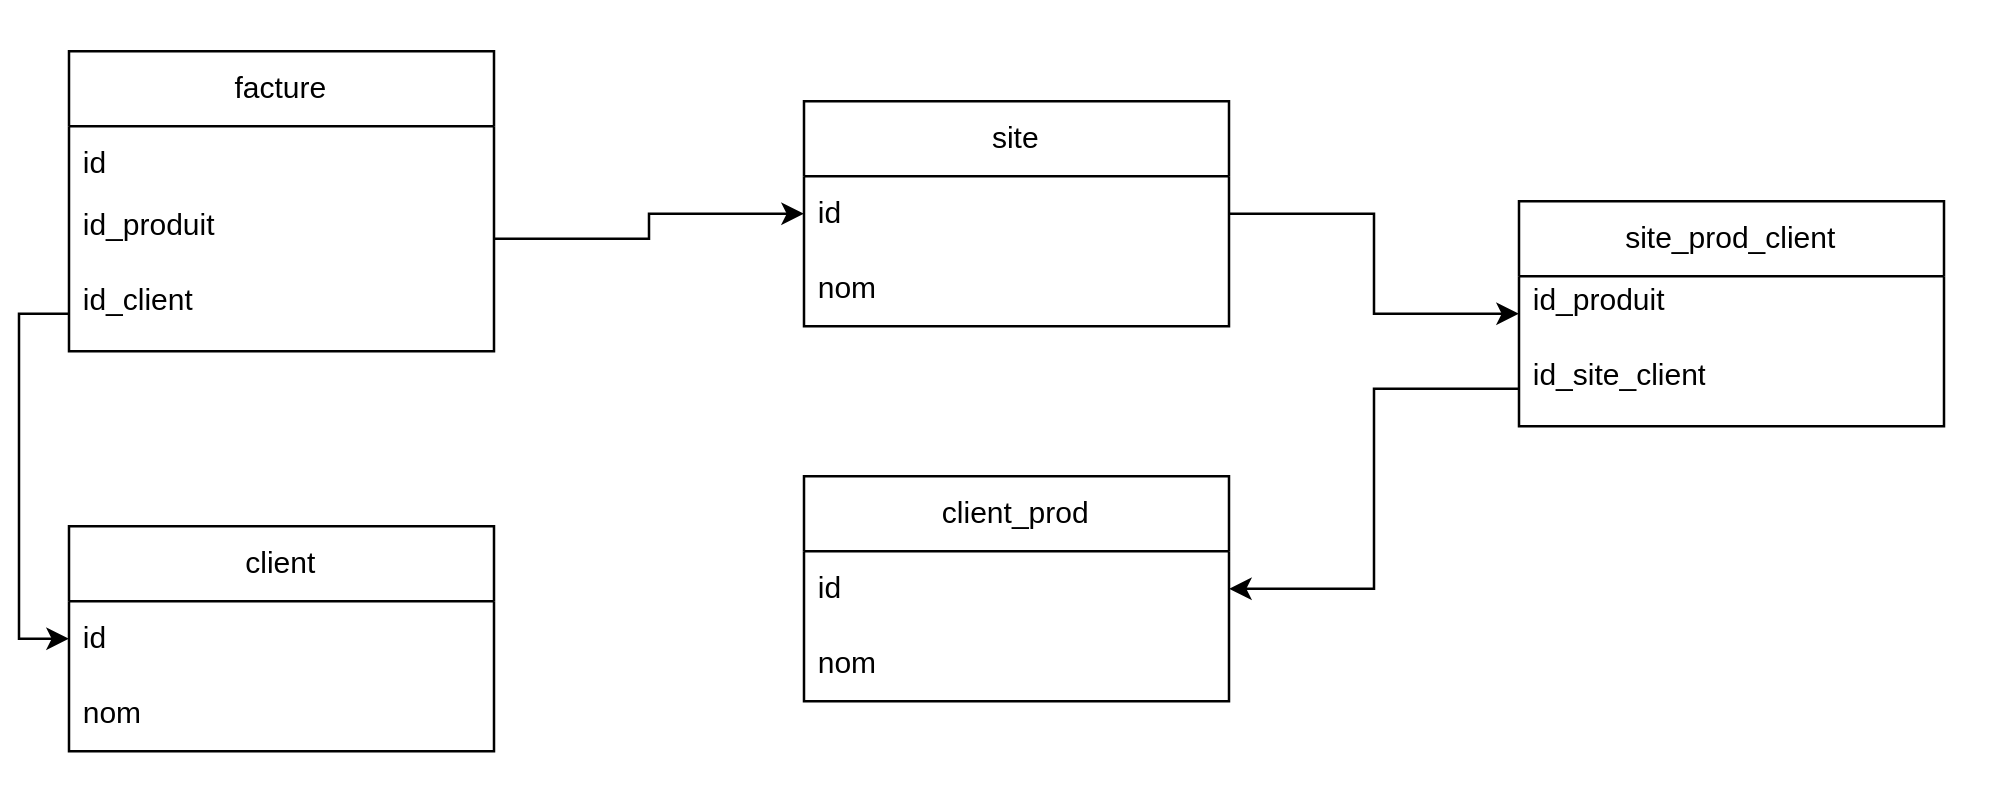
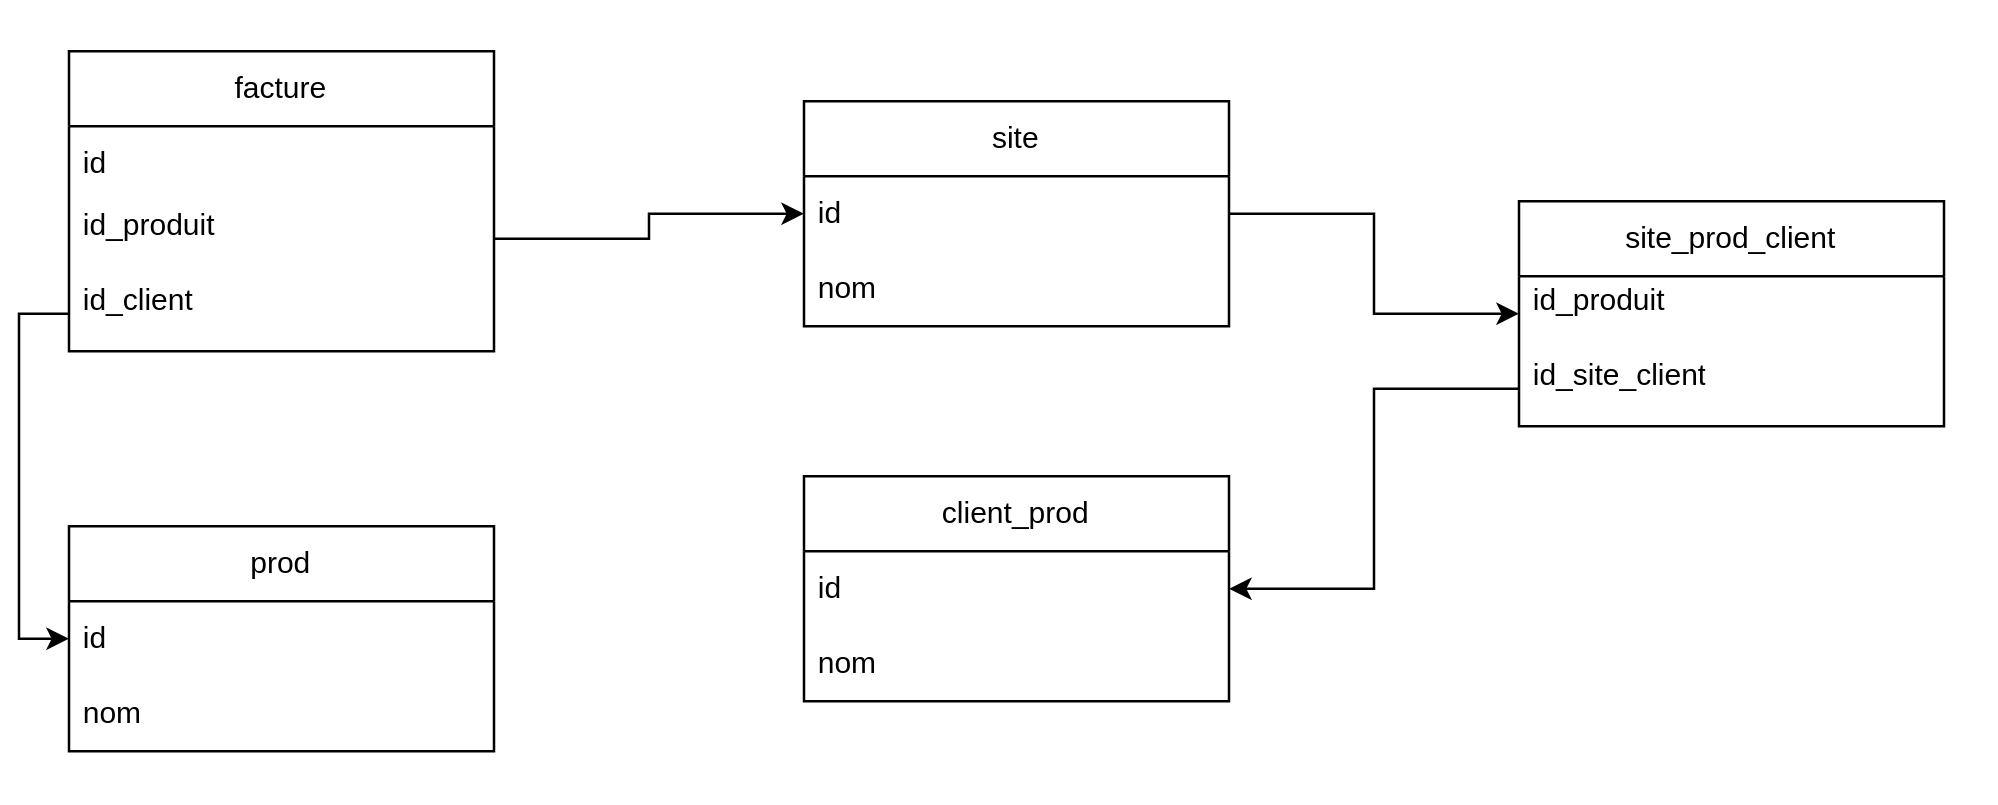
(281, 564) -> (281, 564)
